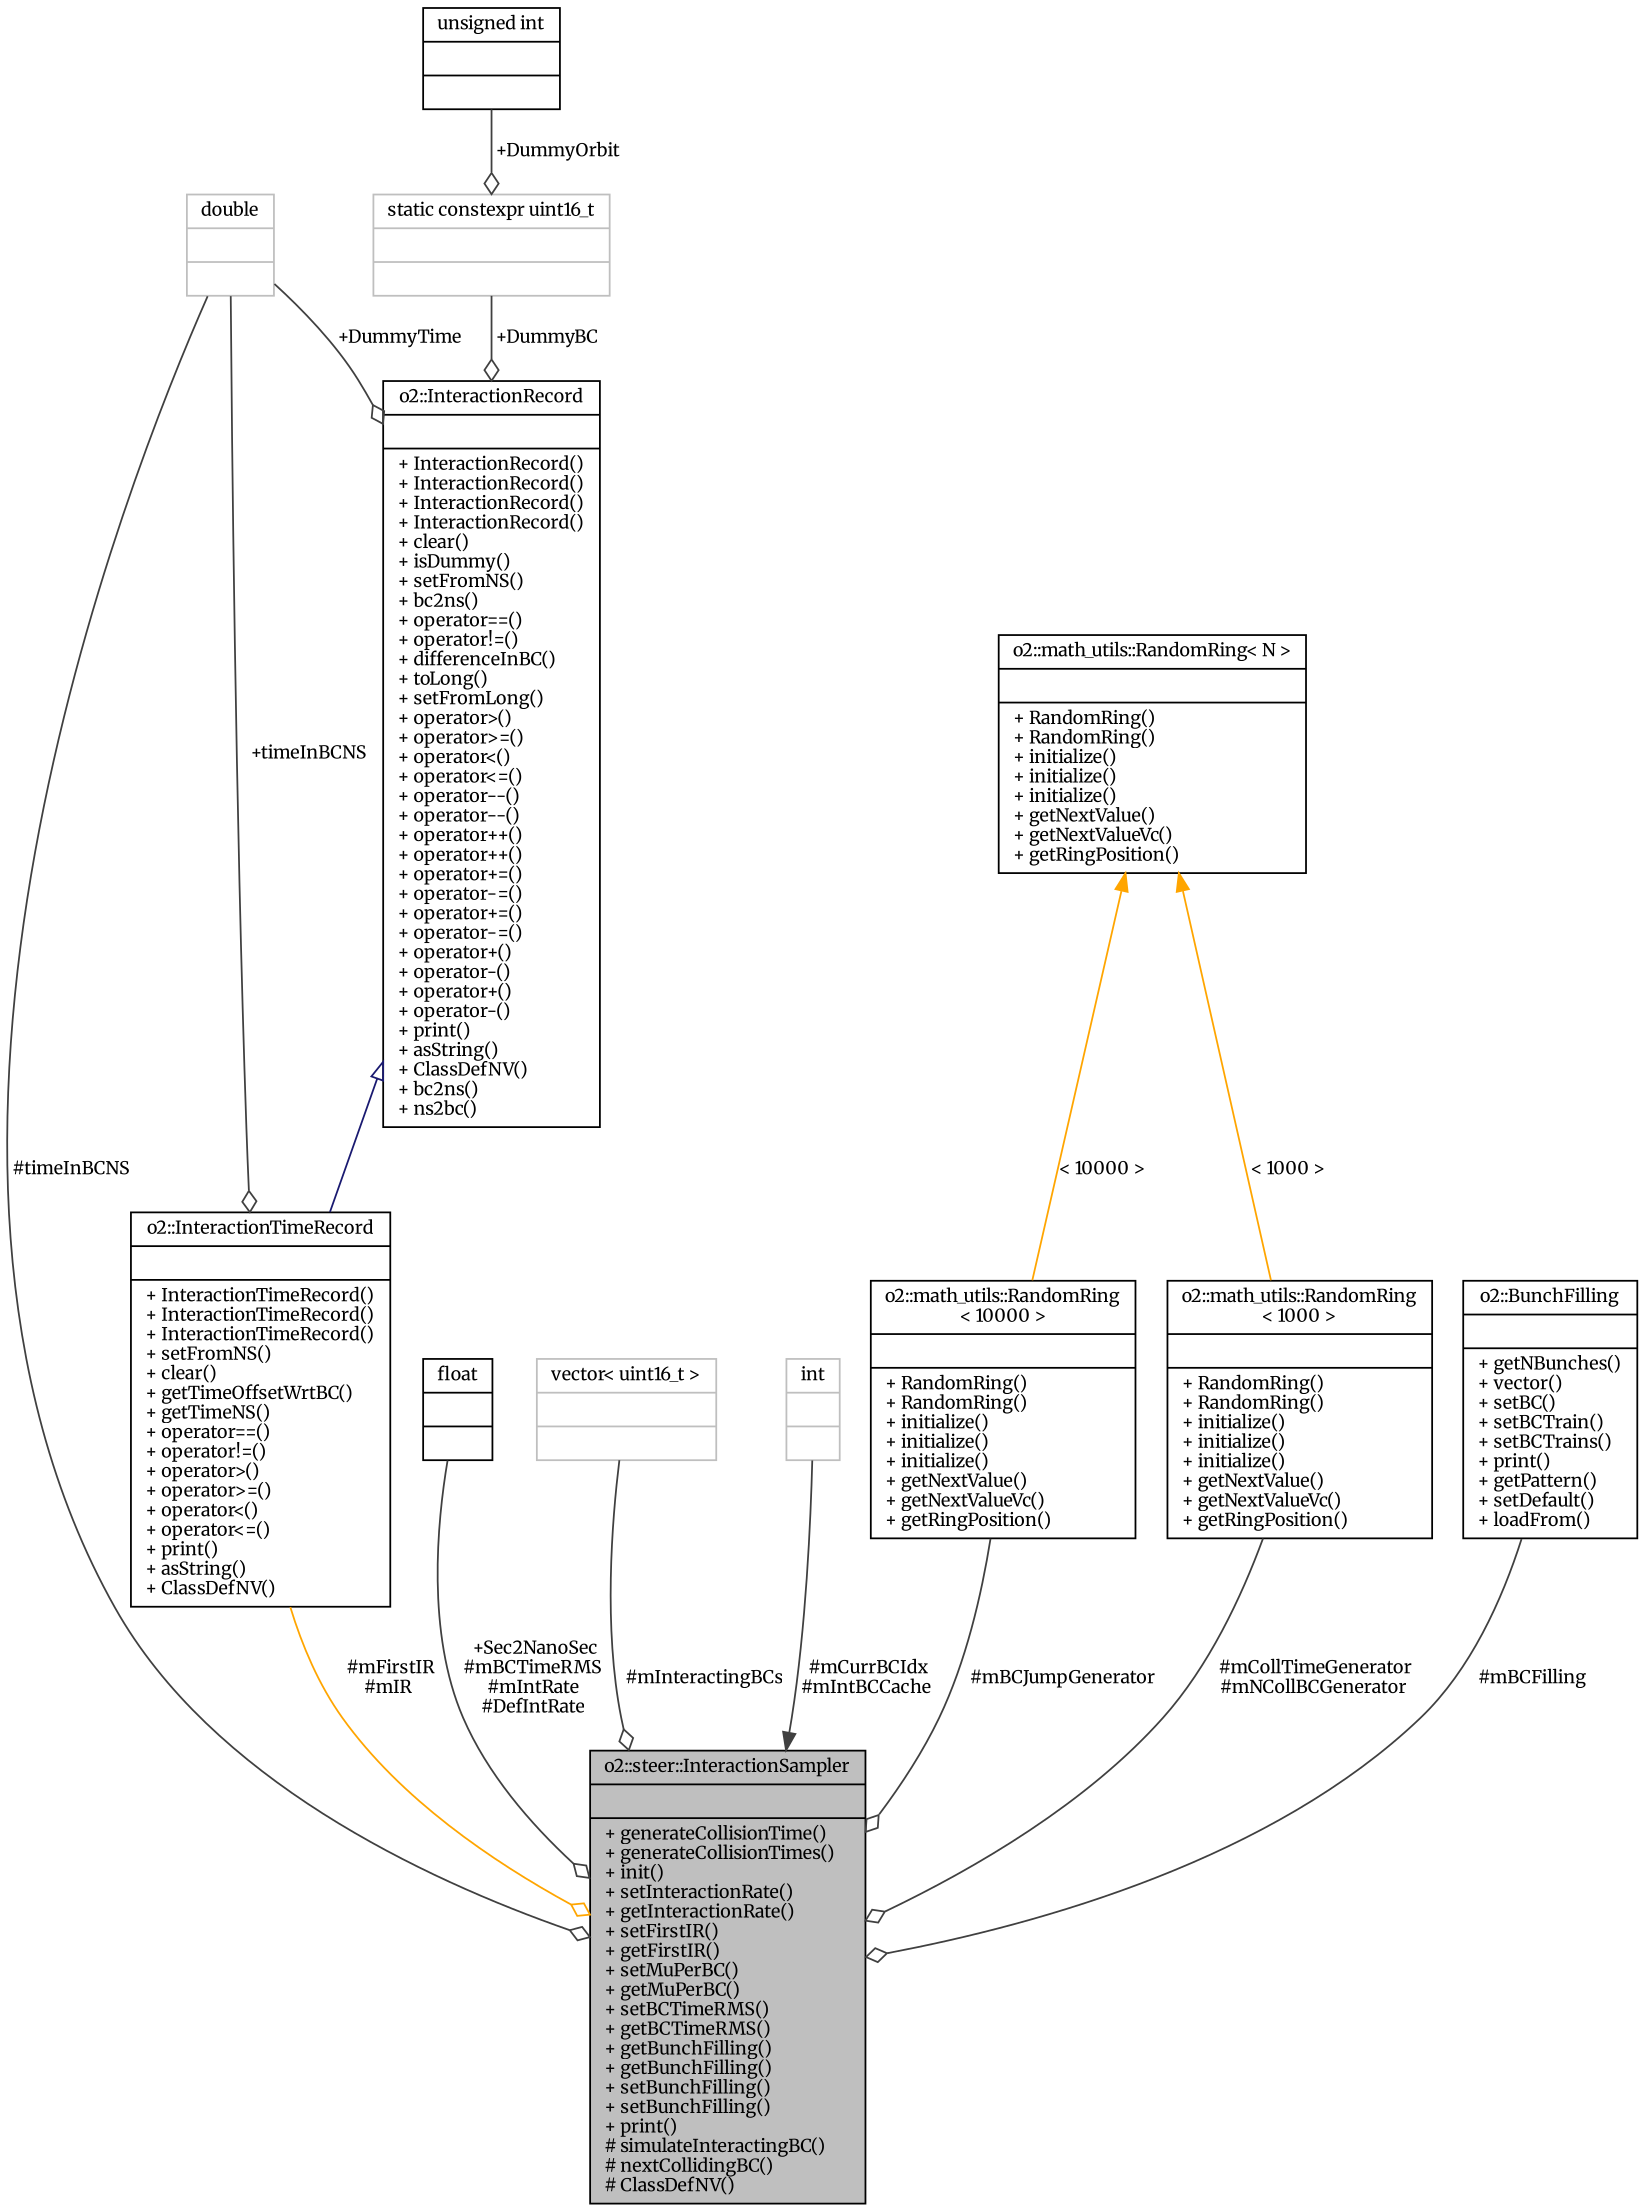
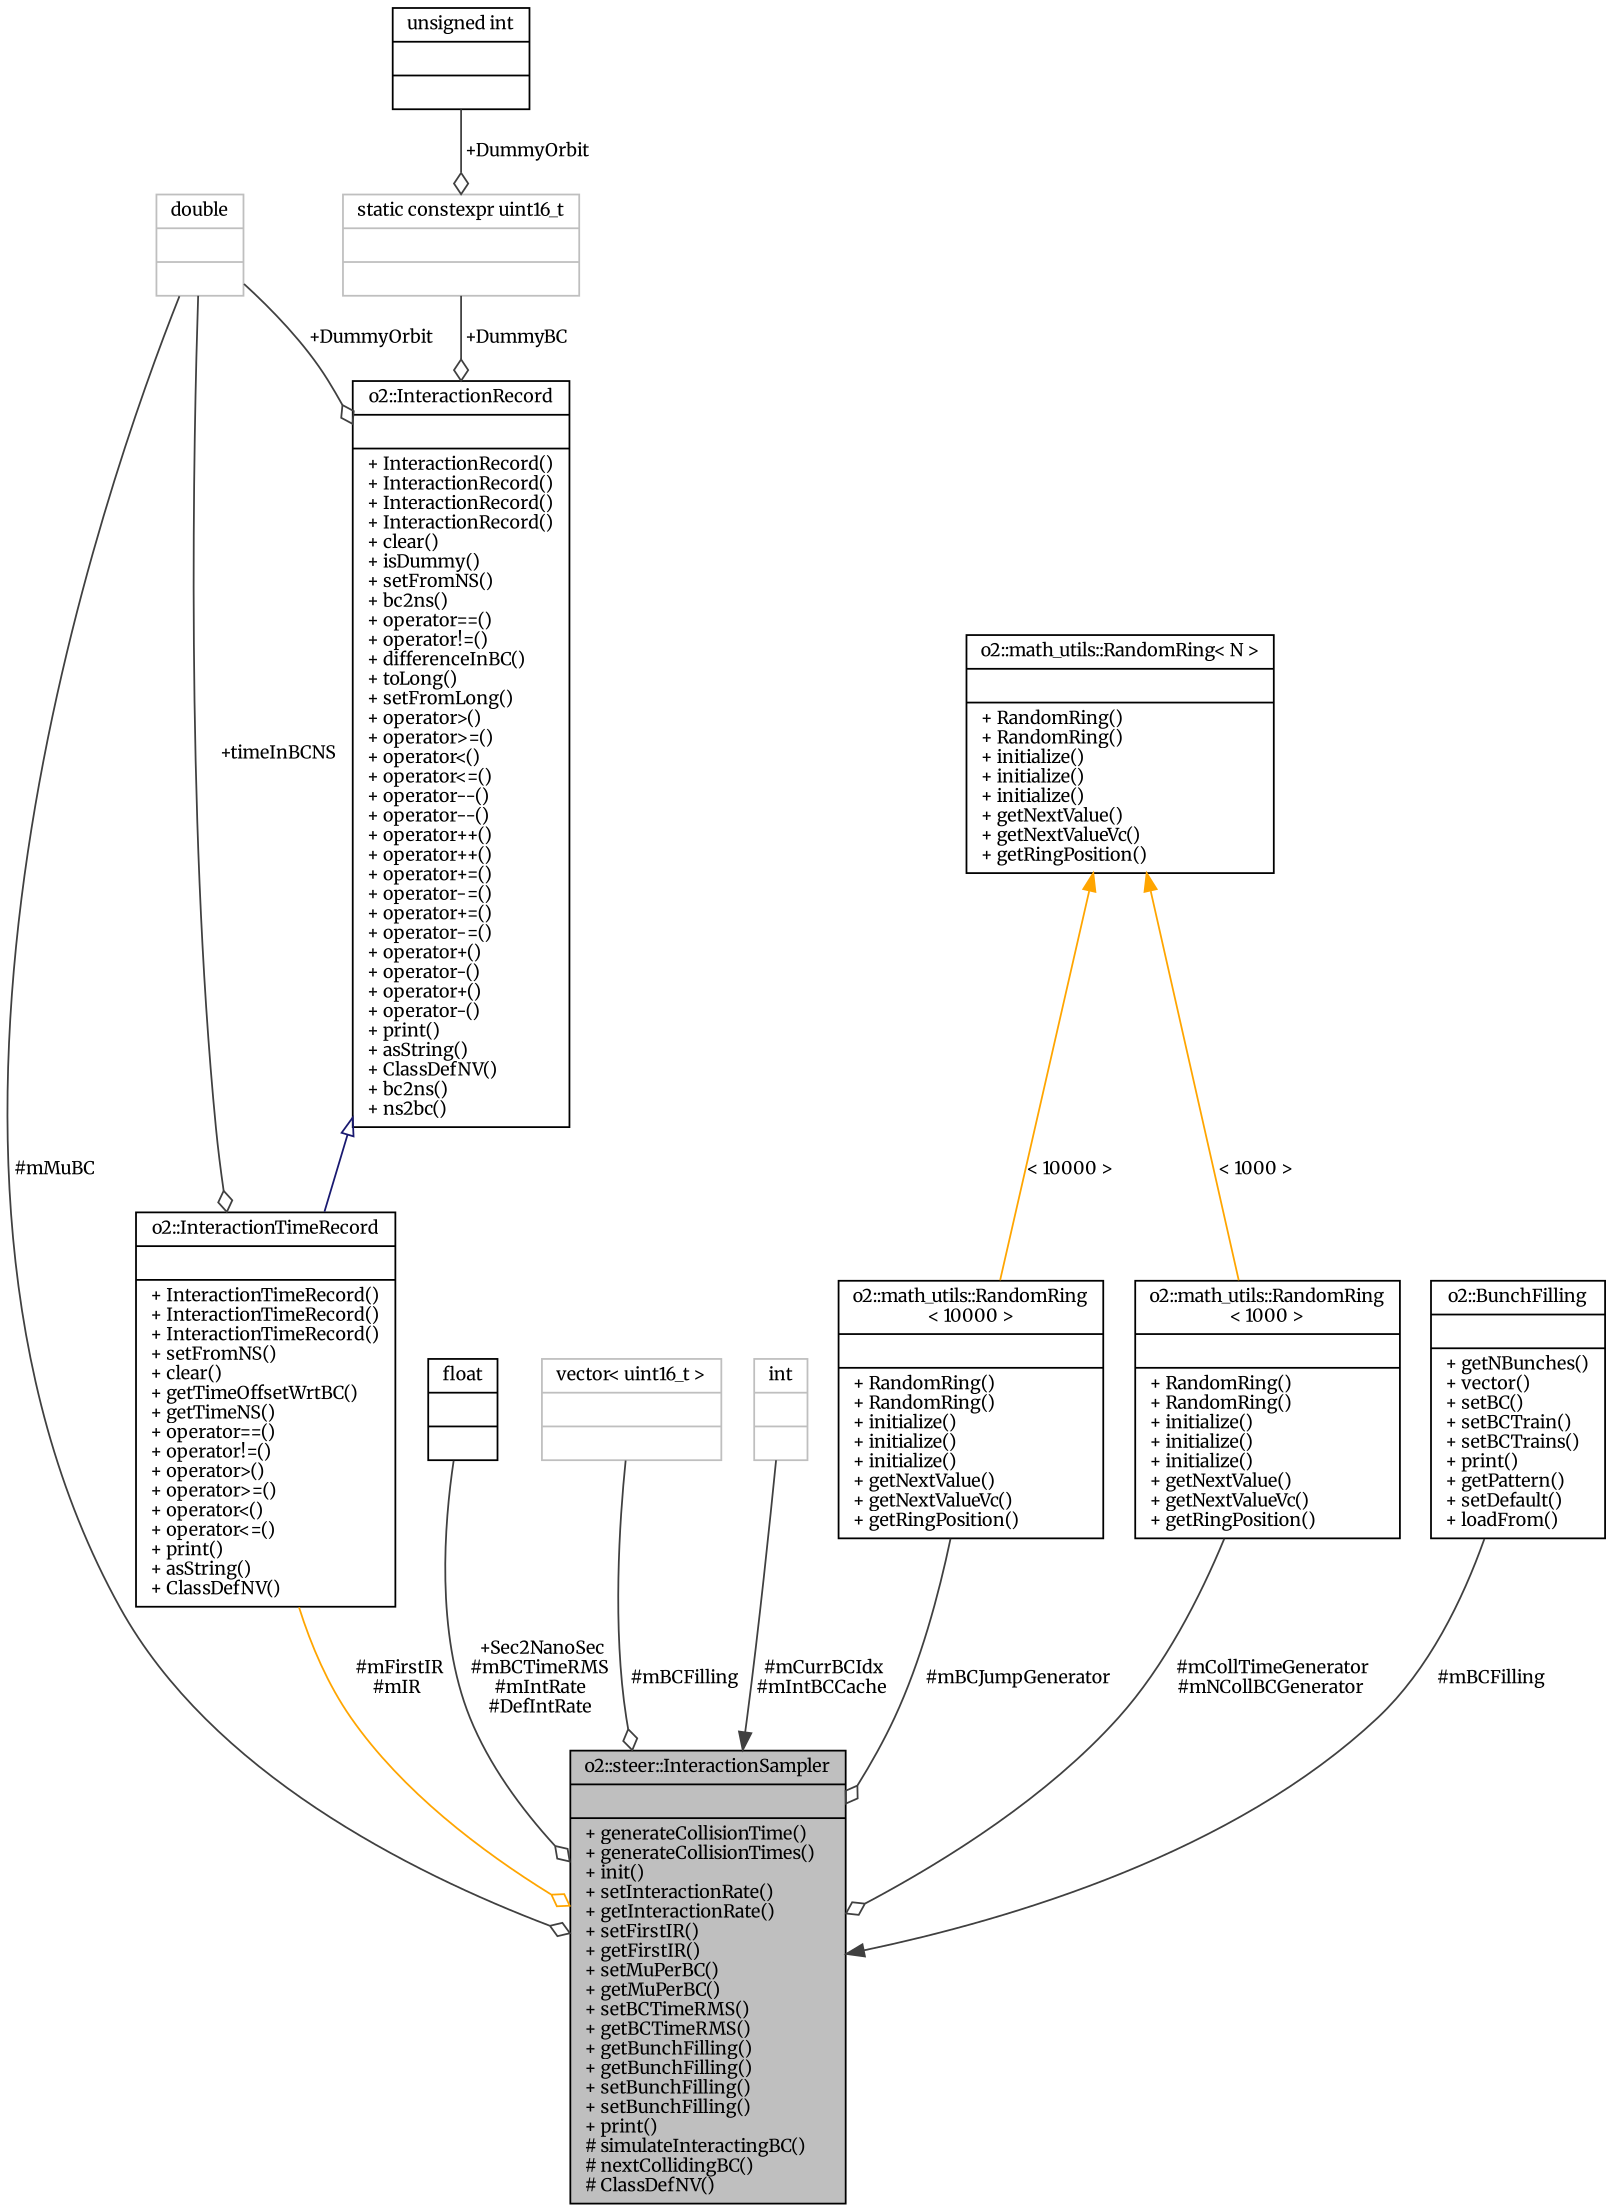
(398, 338) -> (370, 338)
(70, 1170) -> (53, 1170)
(703, 1679) -> (683, 1679)
(1264, 1827) -> (1231, 1821)
